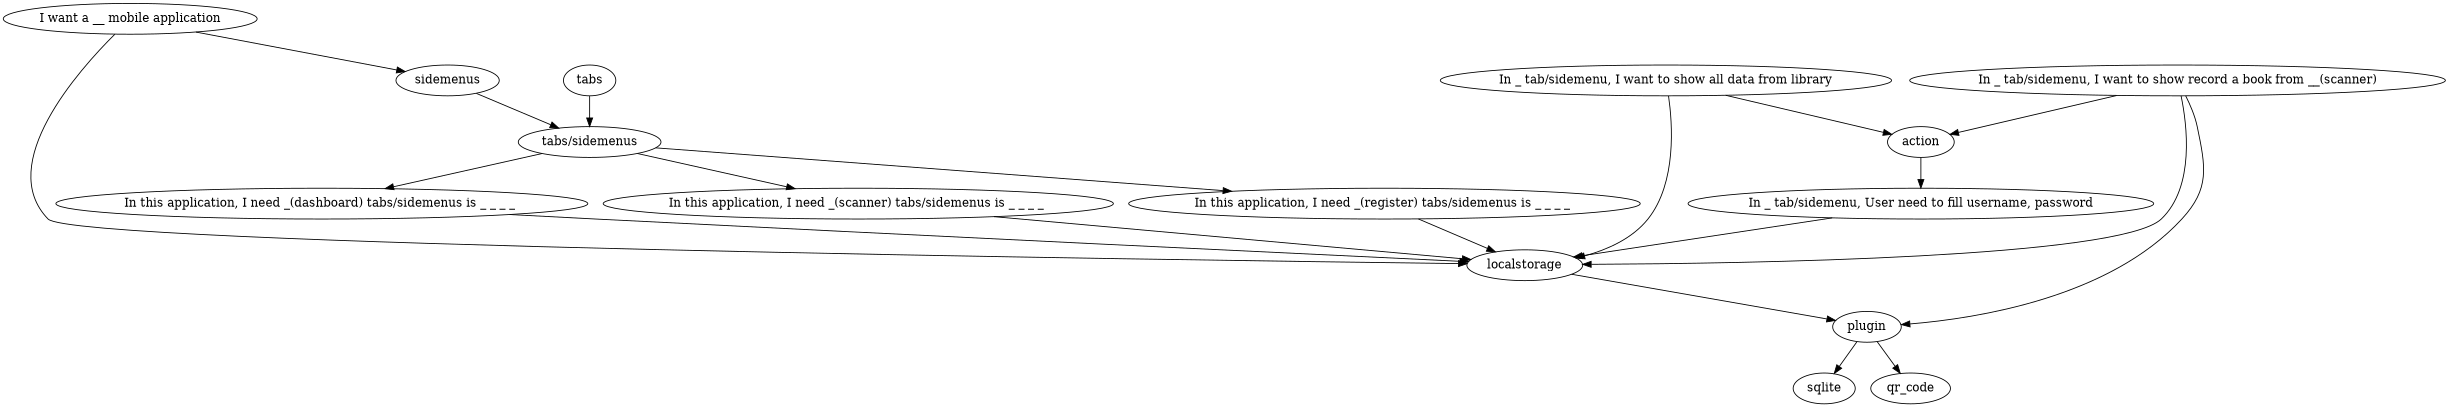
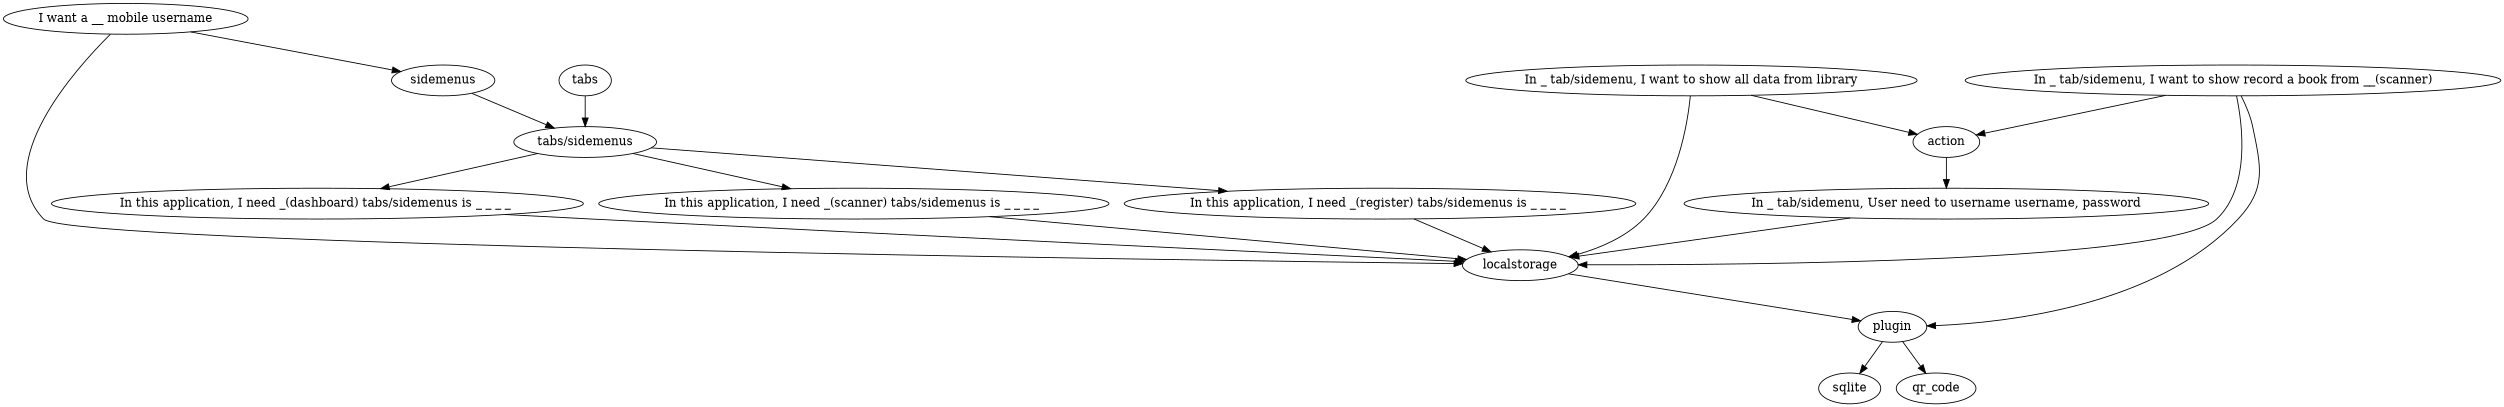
(130, 19) -> (126, 19)
(1921, 204) -> (1946, 204)
